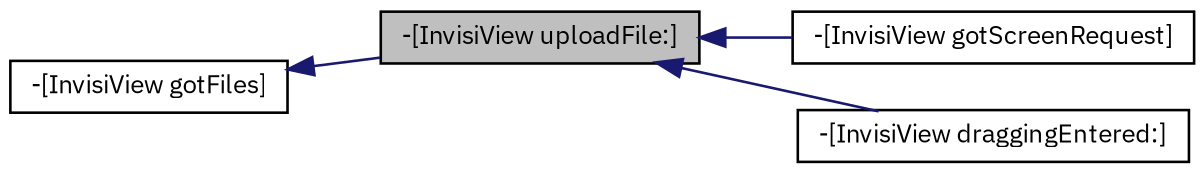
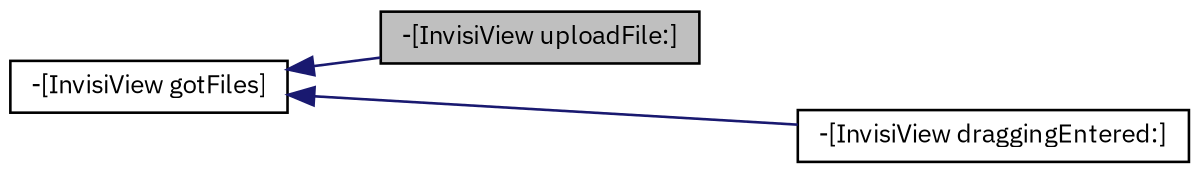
(993, 38) -> none
(780, 90) -> (556, 110)
